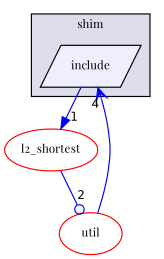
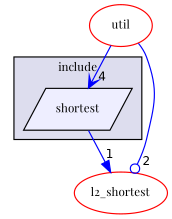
(91, 25) -> (78, 68)
(91, 66) -> (78, 109)
(69, 188) -> (154, 103)
